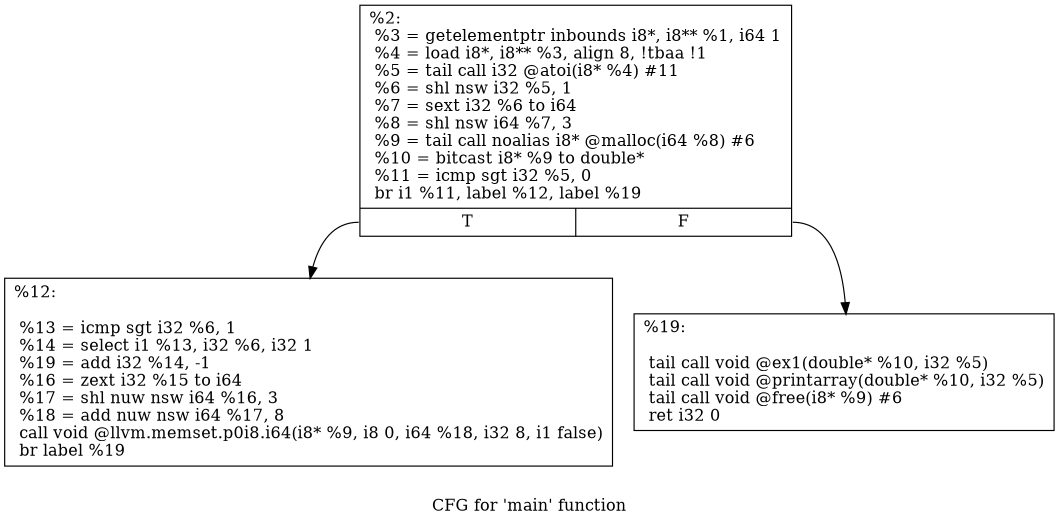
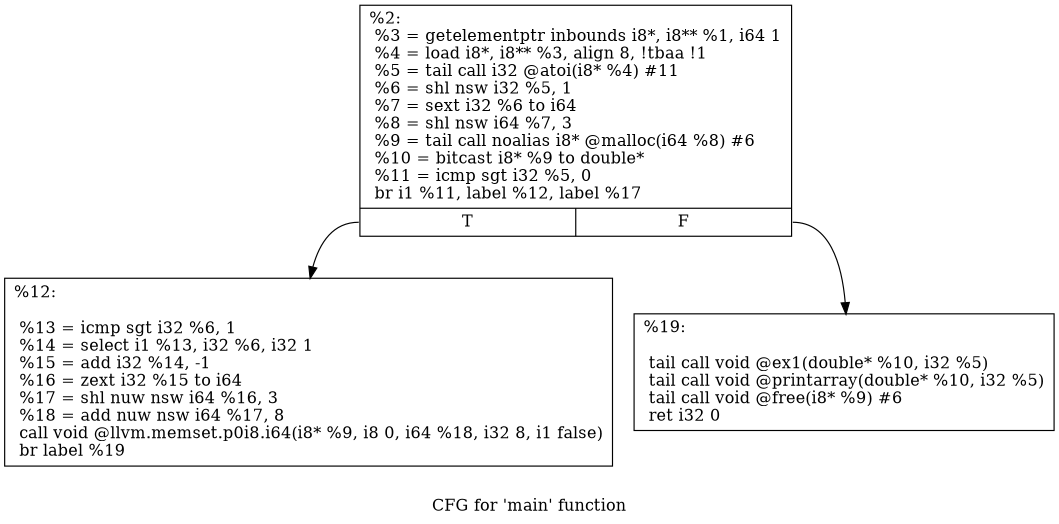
(506, 194) -> (506, 194)
(113, 363) -> (113, 363)
